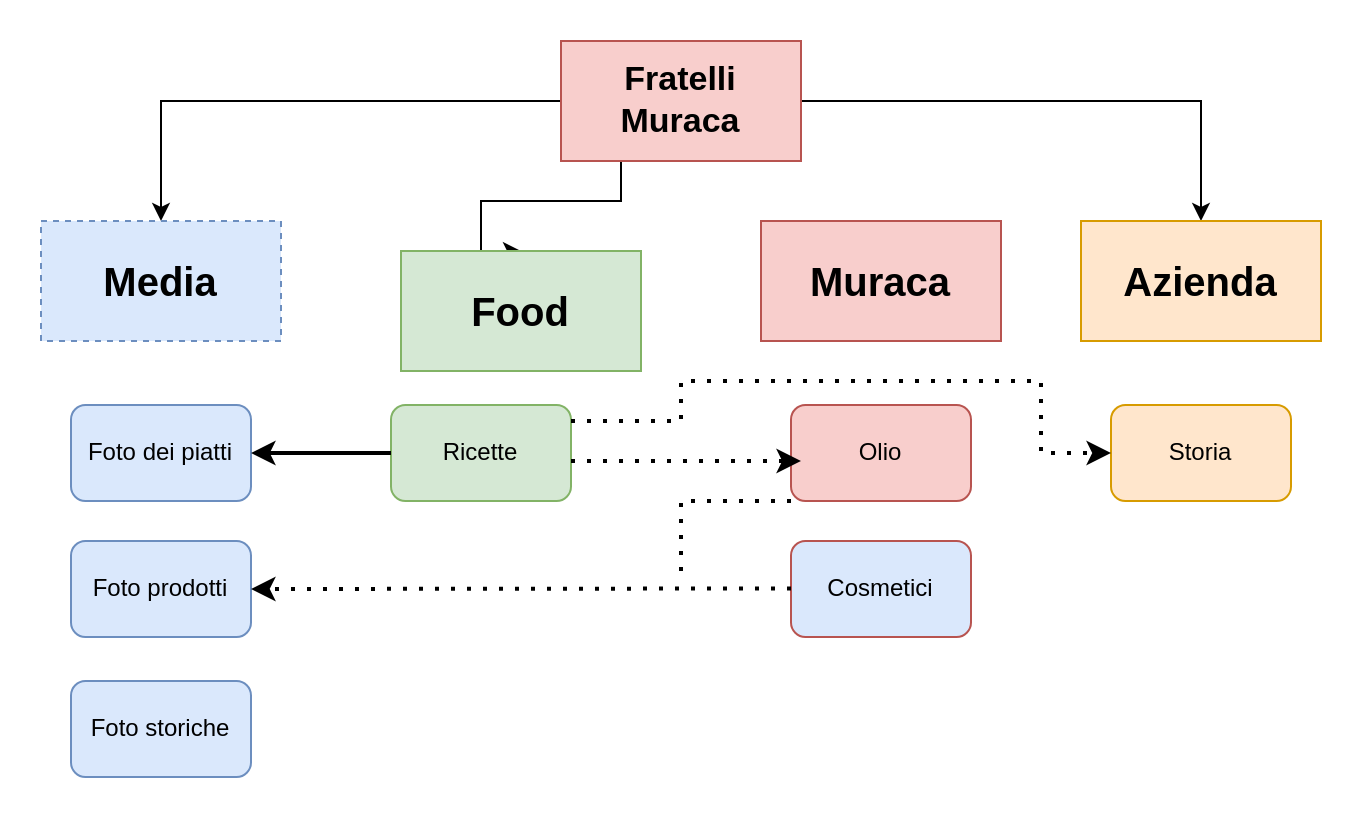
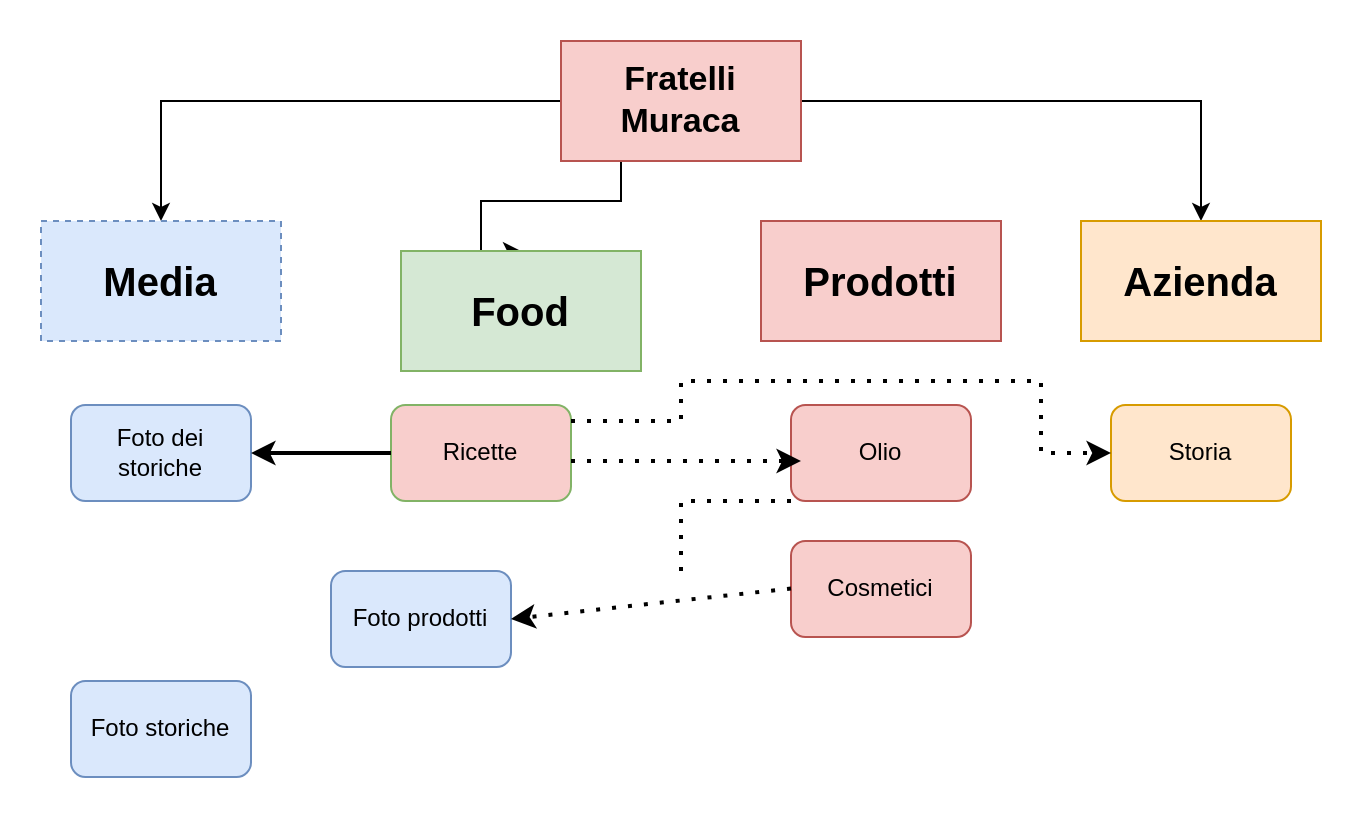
(881, 281) -> (881, 281)
(161, 453) -> (161, 453)
(481, 453) -> (481, 453)
(161, 589) -> (421, 619)
(881, 589) -> (881, 589)
